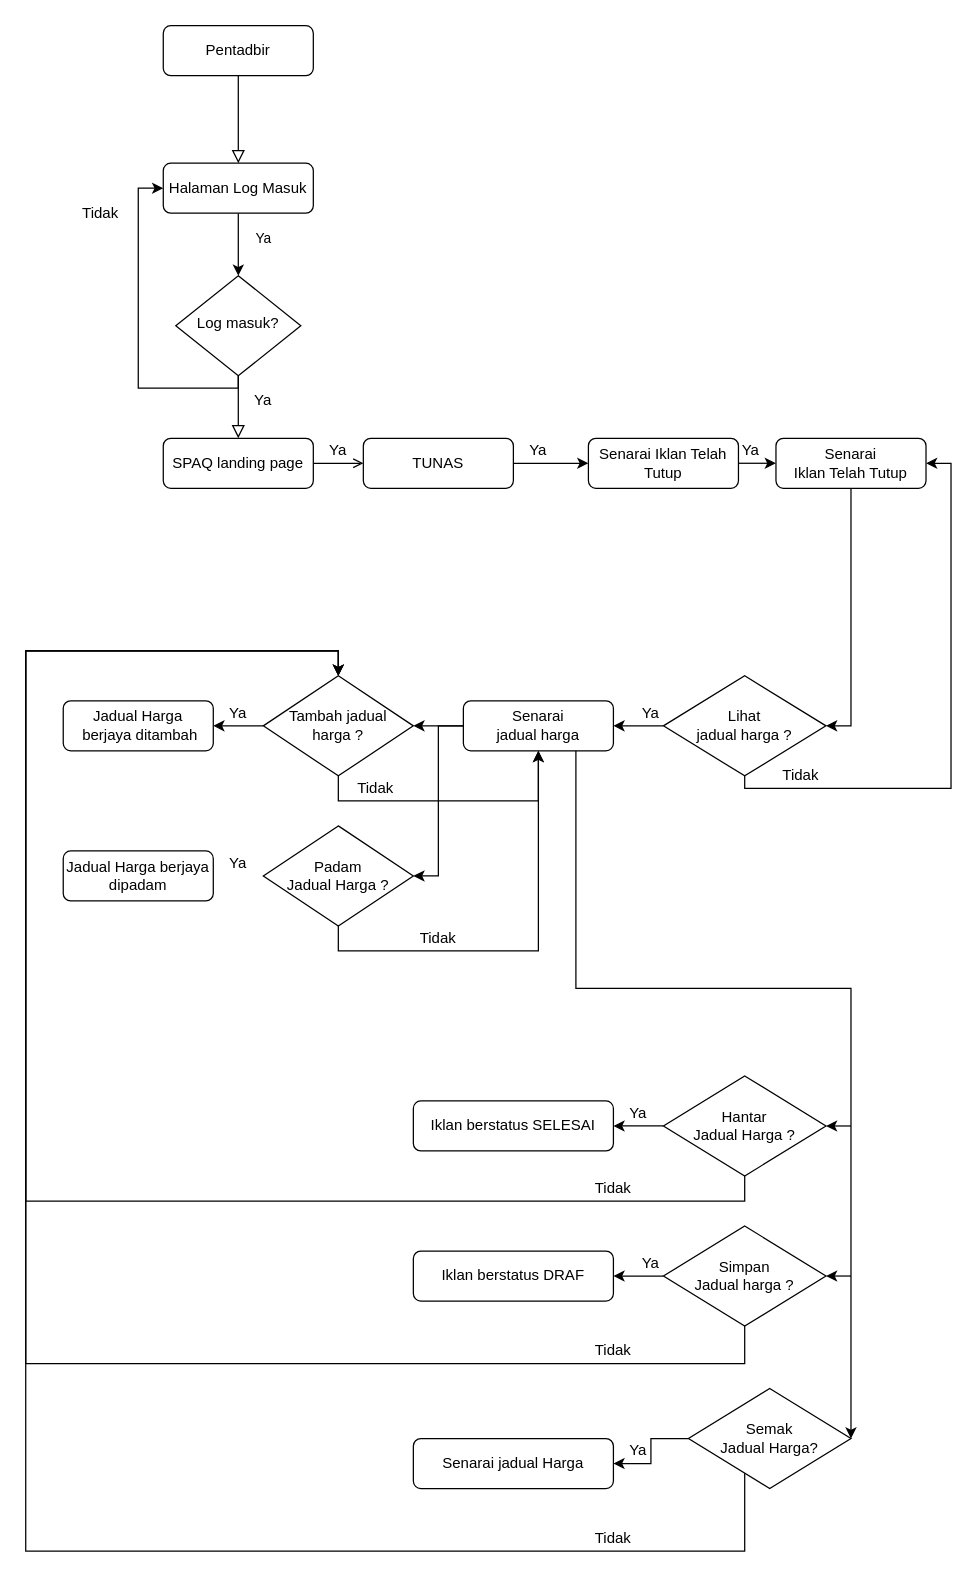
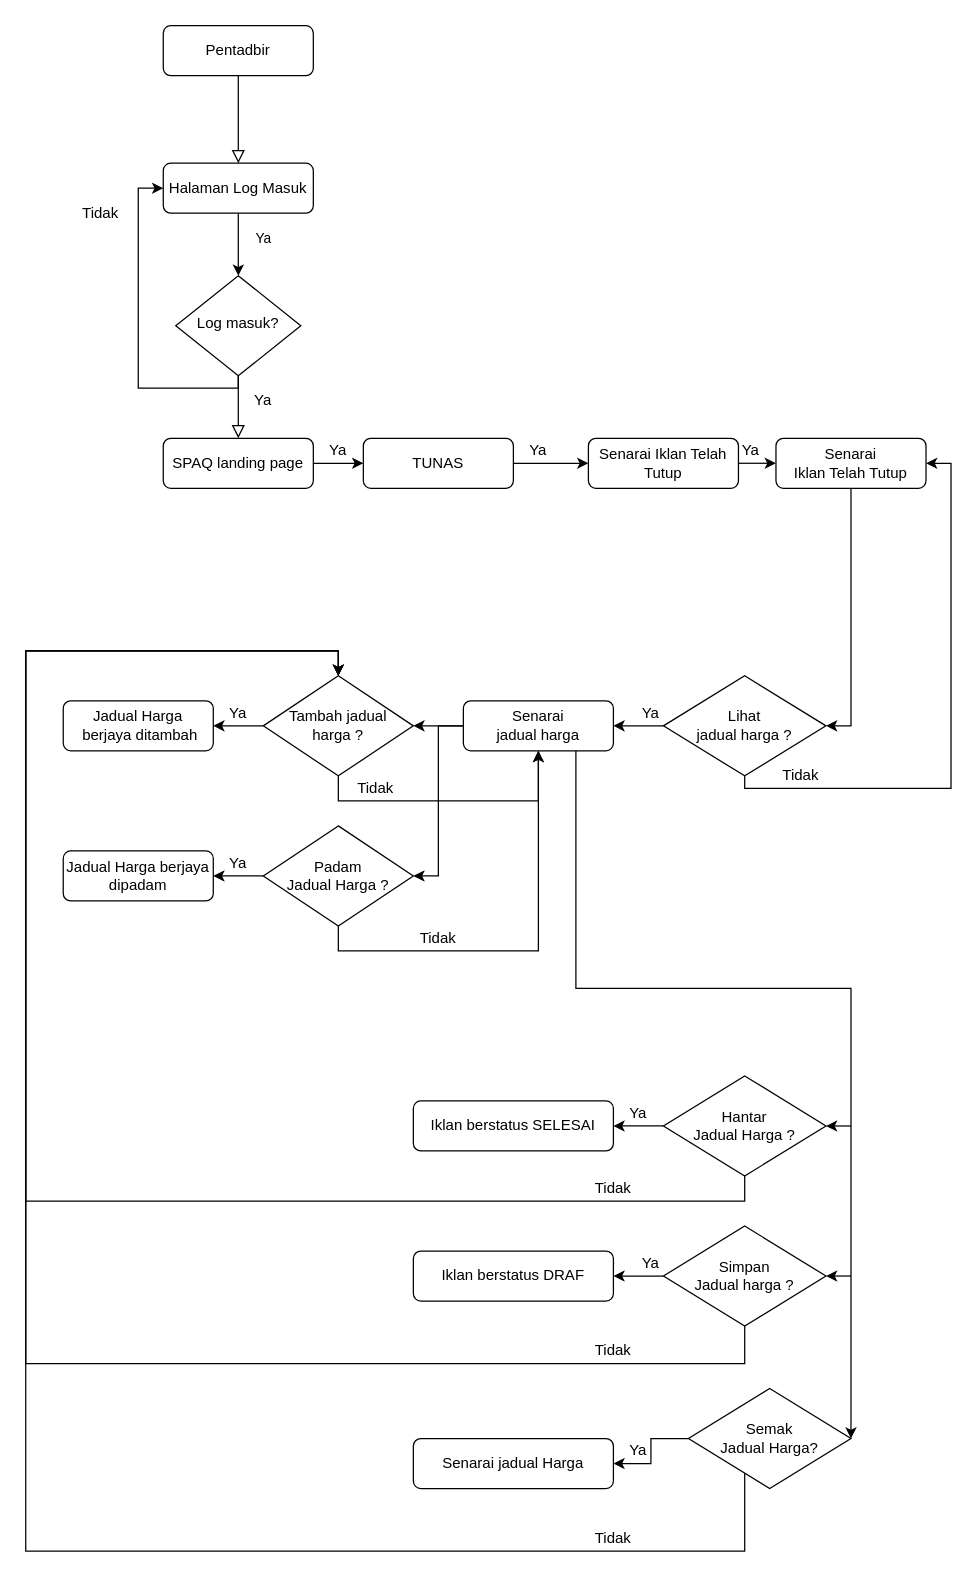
(356, 463) -> (353, 463)
none -> (242, 876)
